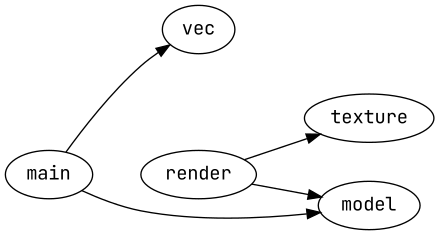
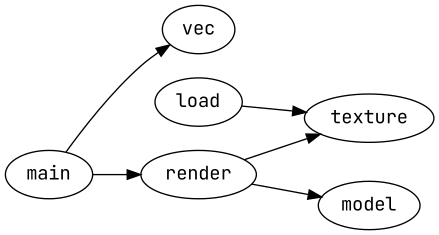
none -> (199, 102)
(192, 217) -> (110, 175)
